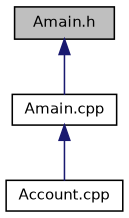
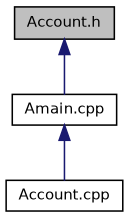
(64, 23) -> (64, 23)
